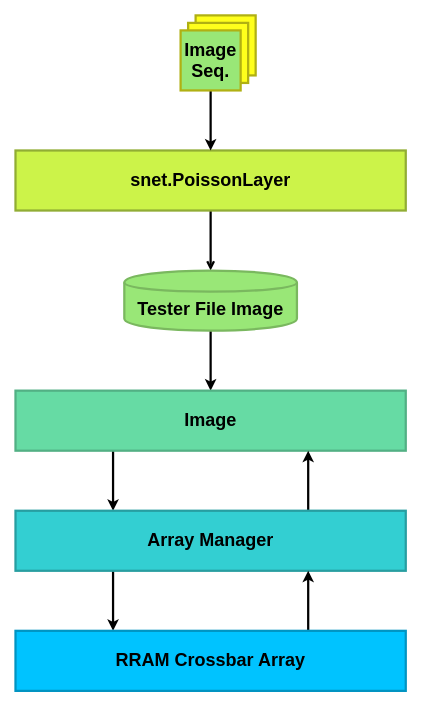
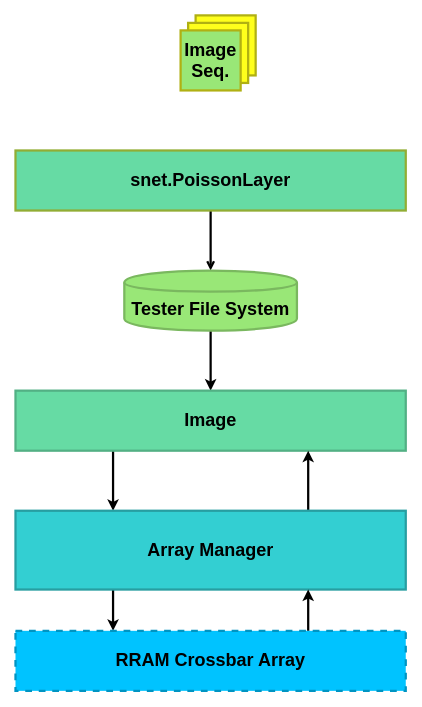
(210, 117) -> none
(210, 180) -> (210, 180)
(210, 309) -> (210, 309)
(210, 540) -> (210, 550)
(210, 660) -> (210, 660)
